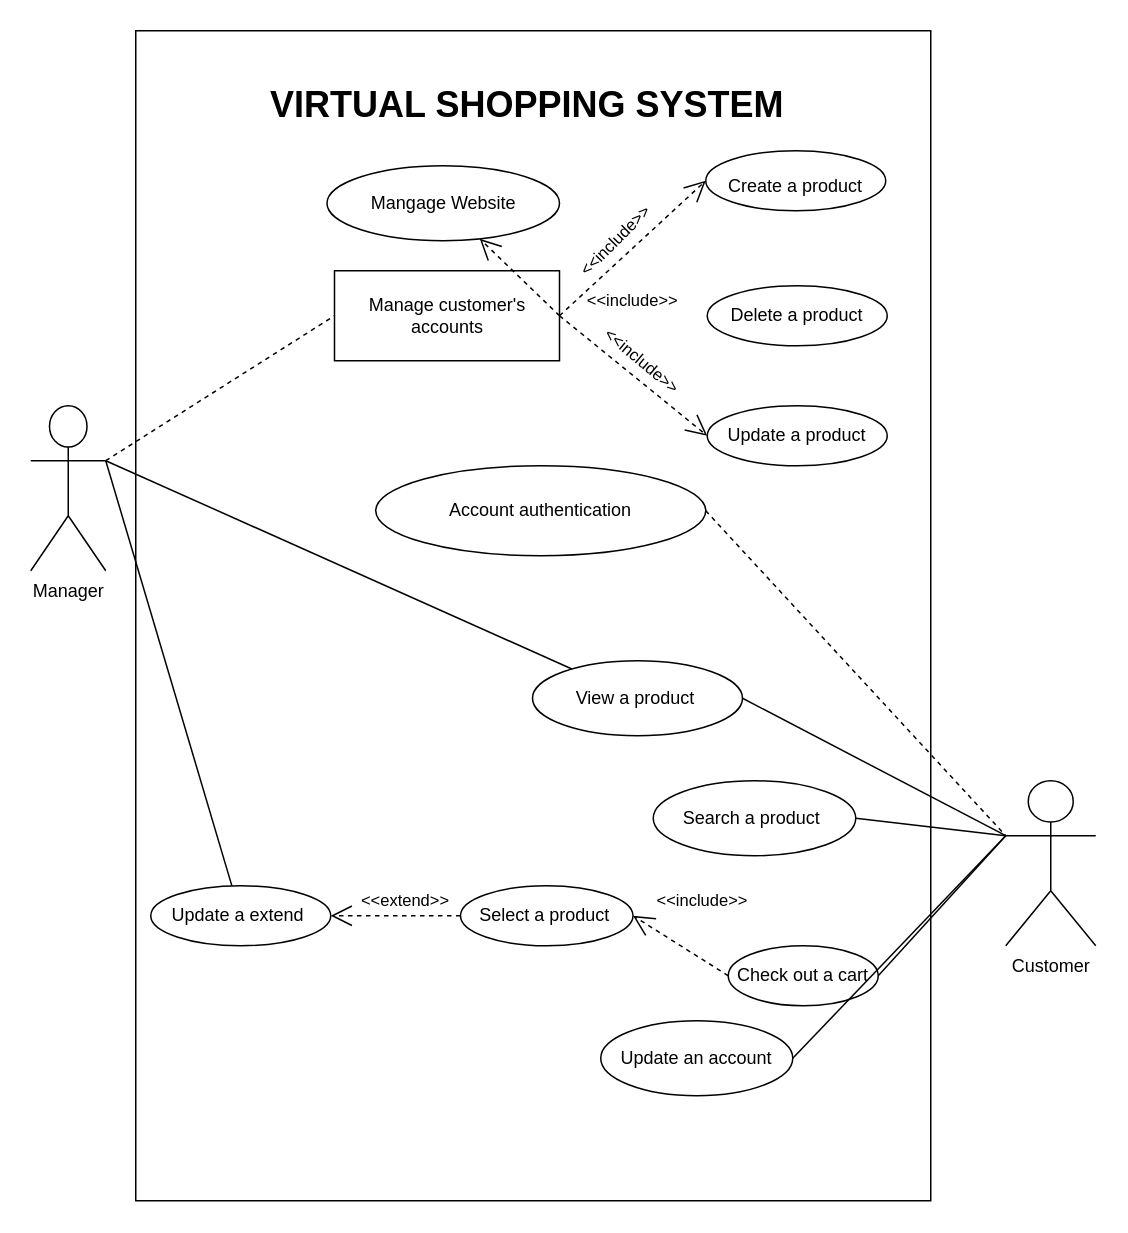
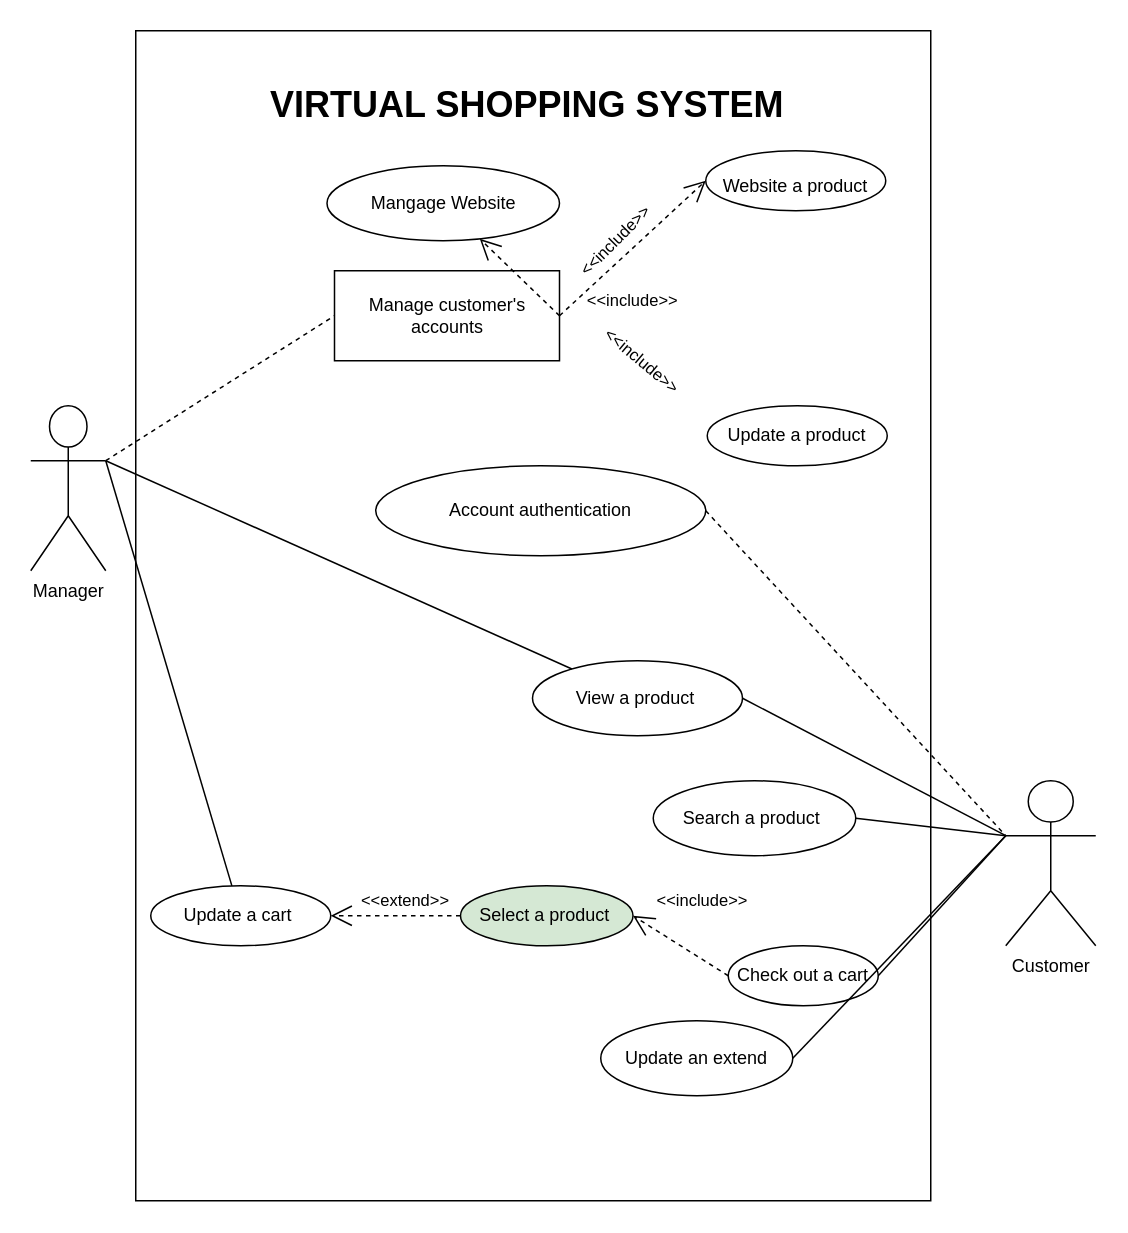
(796, 181) -> (796, 181)
(797, 316) -> none
(633, 375) -> none
(241, 916) -> (241, 916)
(547, 916) -> (547, 916)
(697, 1058) -> (697, 1058)
